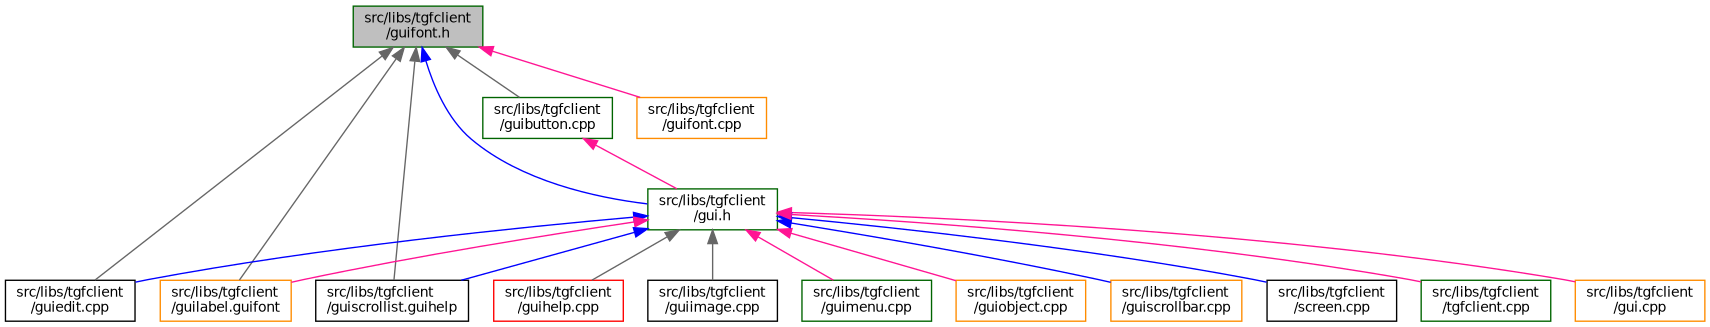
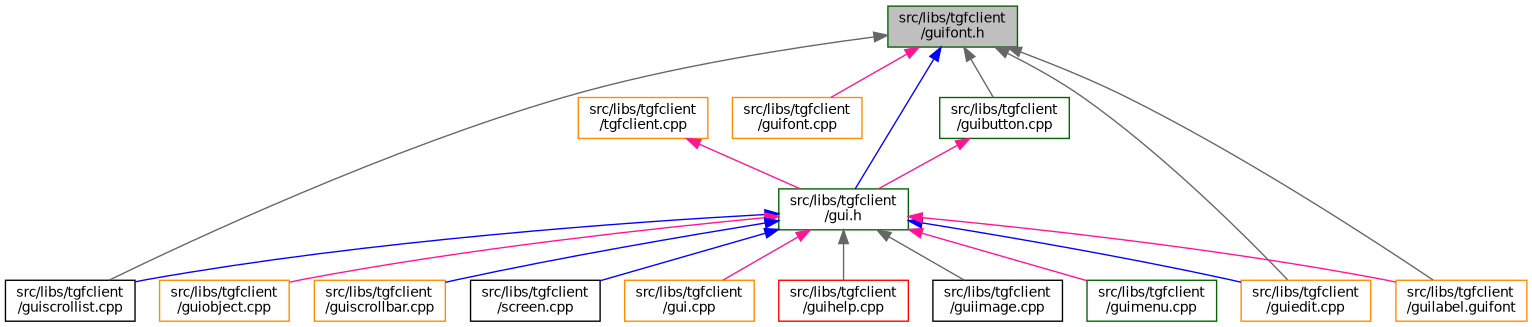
(1107, 239) -> (750, 167)
(70, 301) -> (1306, 301)
(392, 301) -> (70, 301)
(1486, 301) -> (643, 118)
